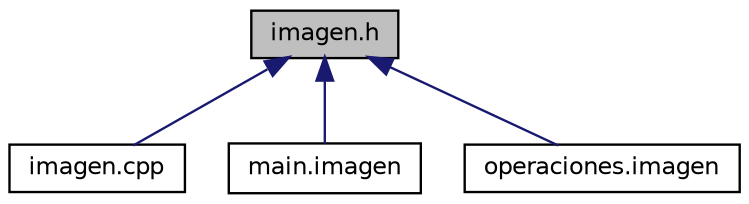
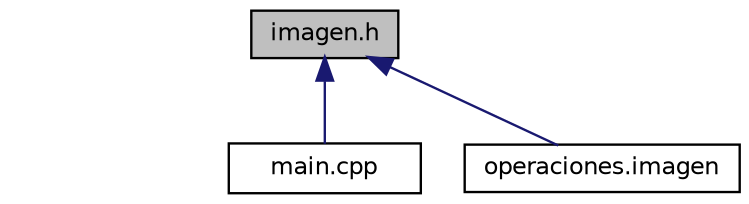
(97, 168) -> none
(325, 168) -> (325, 168)
